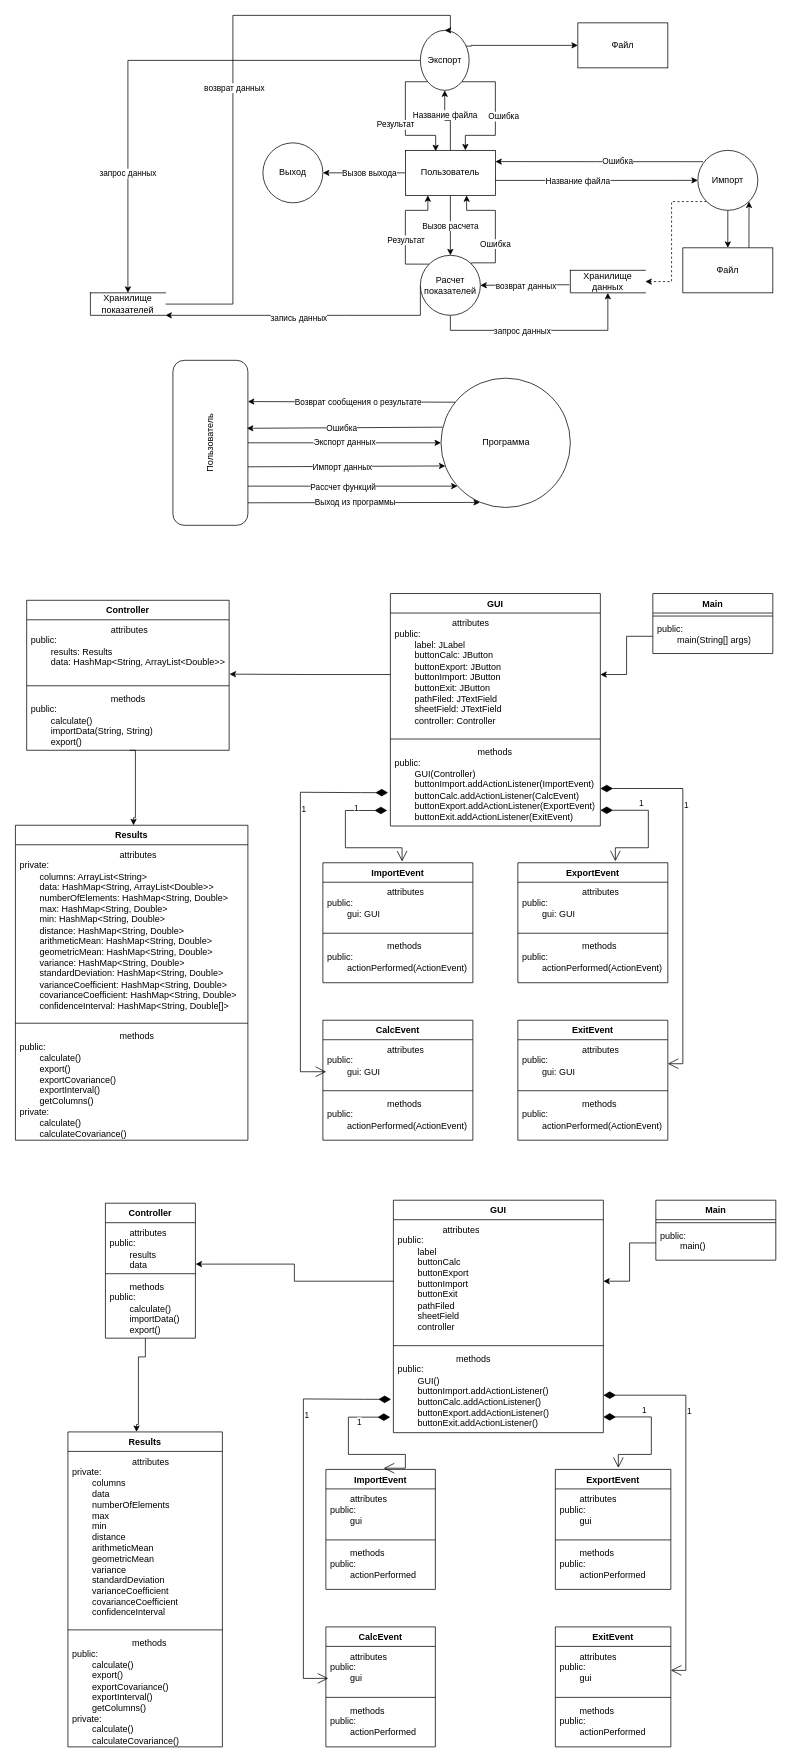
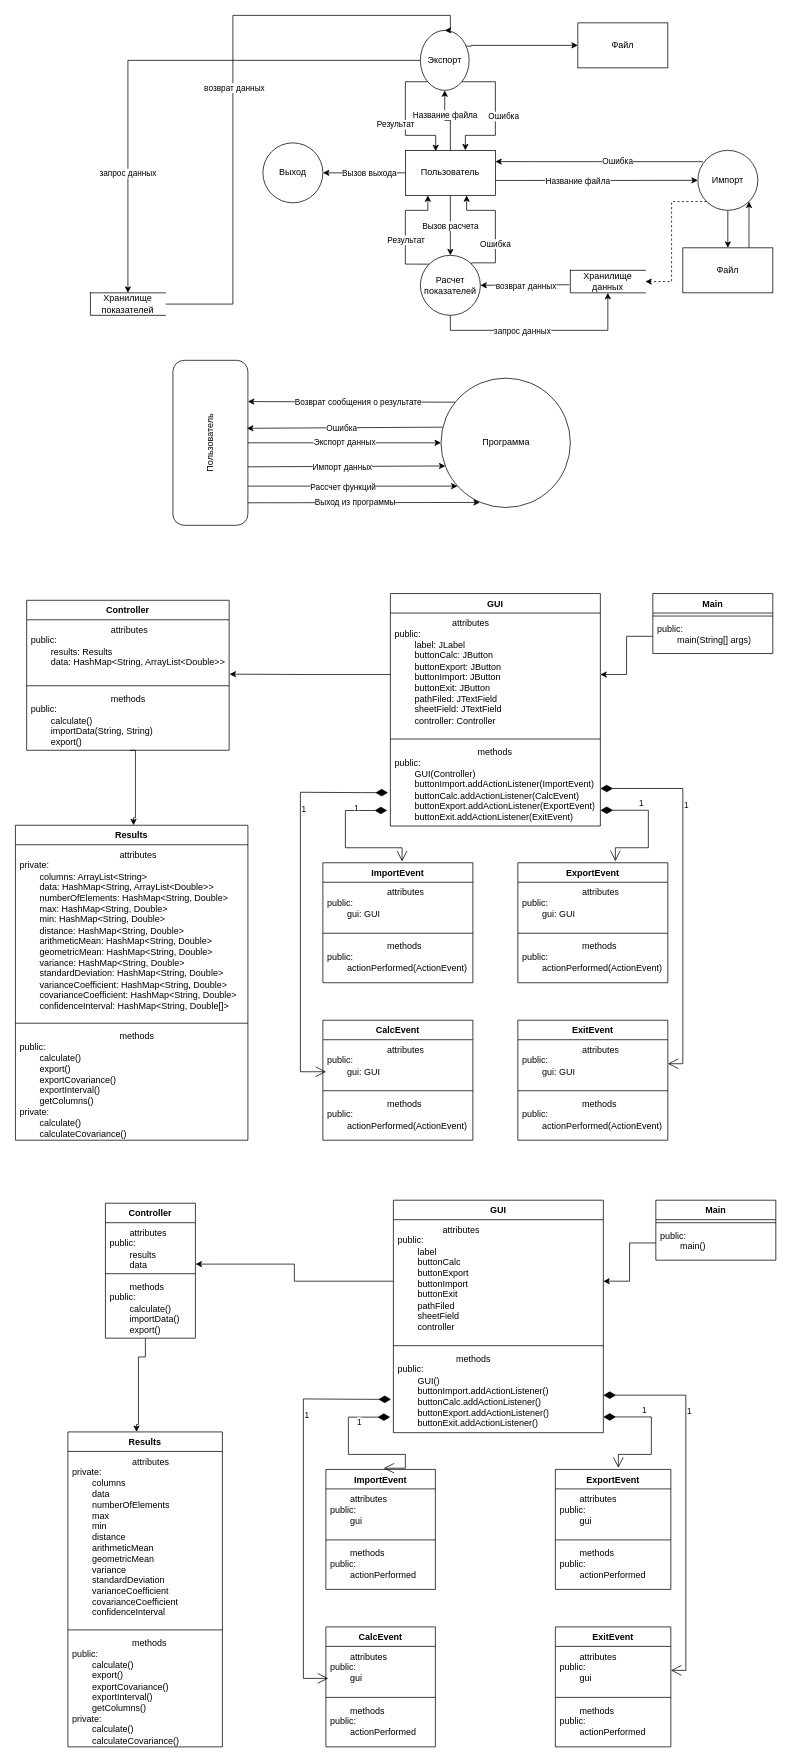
(308, 315) -> none
